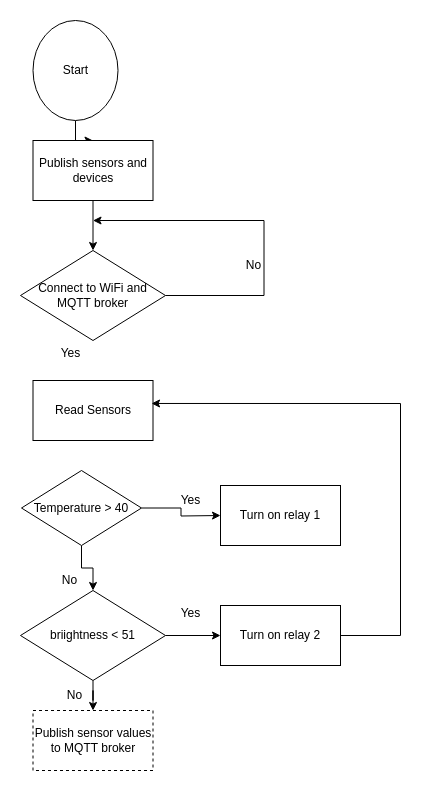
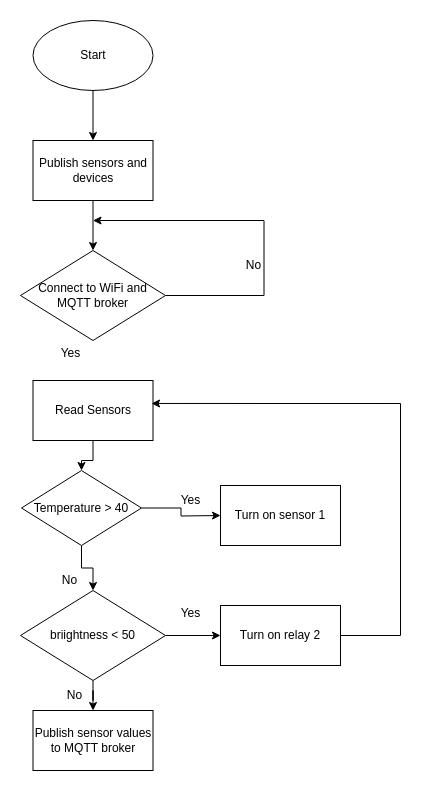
(76, 71) -> (93, 56)
none -> (93, 458)
(281, 516) -> (281, 516)
(93, 636) -> (93, 636)
(93, 741) -> (93, 741)
